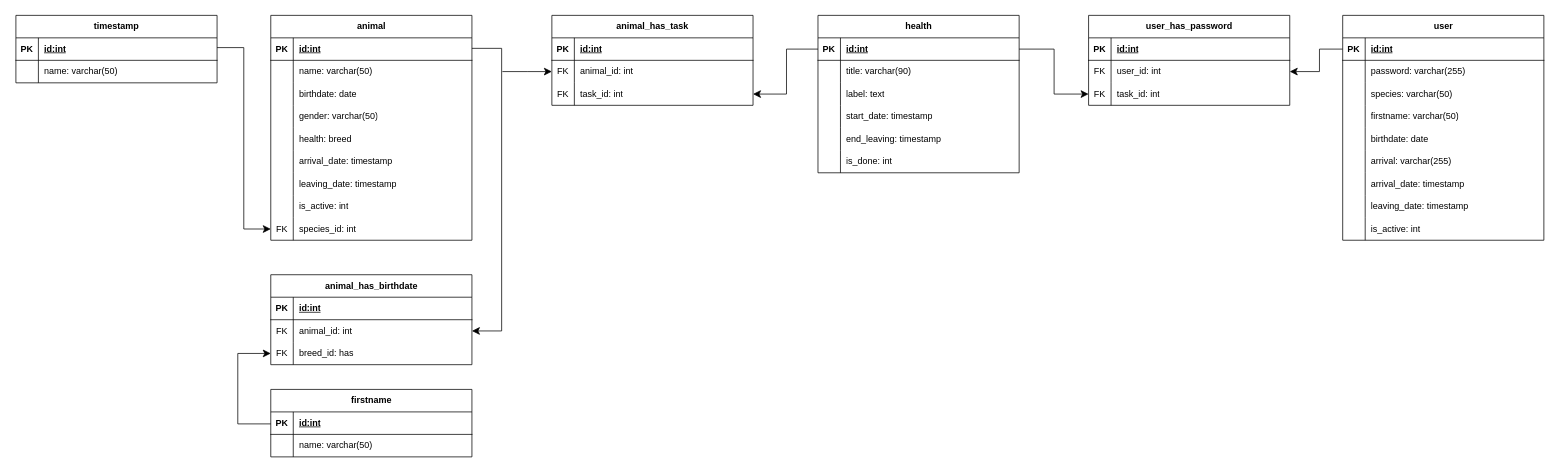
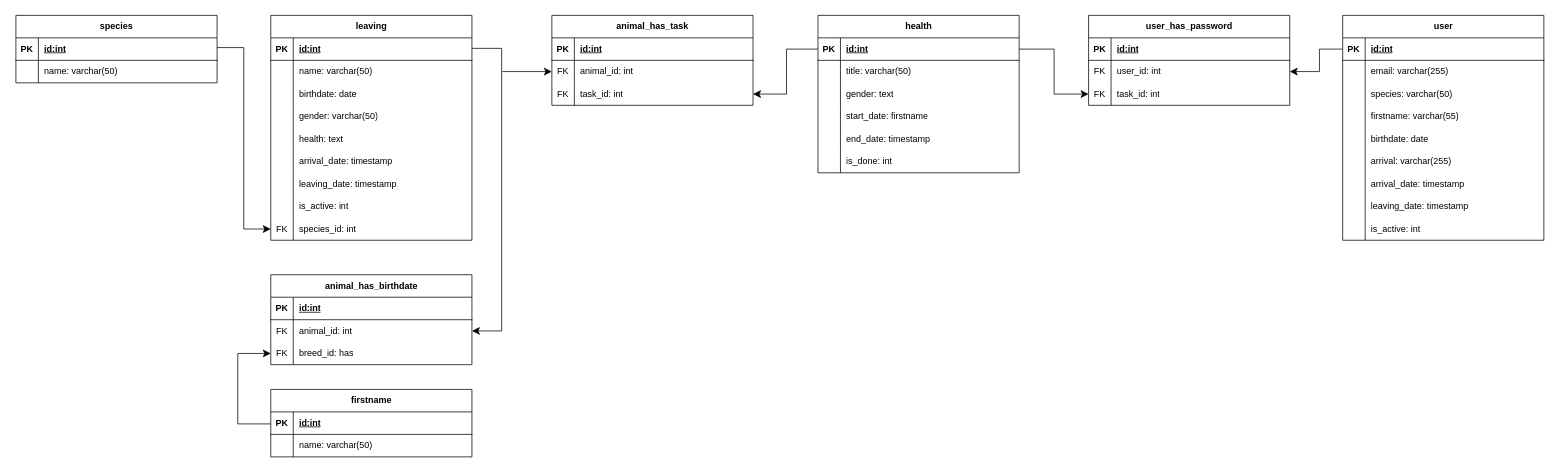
(116, 27) -> (116, 27)
(371, 27) -> (371, 27)
(887, 72) -> (887, 72)
(1424, 72) -> (1415, 72)
(869, 94) -> (874, 94)
(896, 117) -> (896, 117)
(1423, 117) -> (1423, 117)
(328, 139) -> (326, 139)
(896, 139) -> (891, 139)
